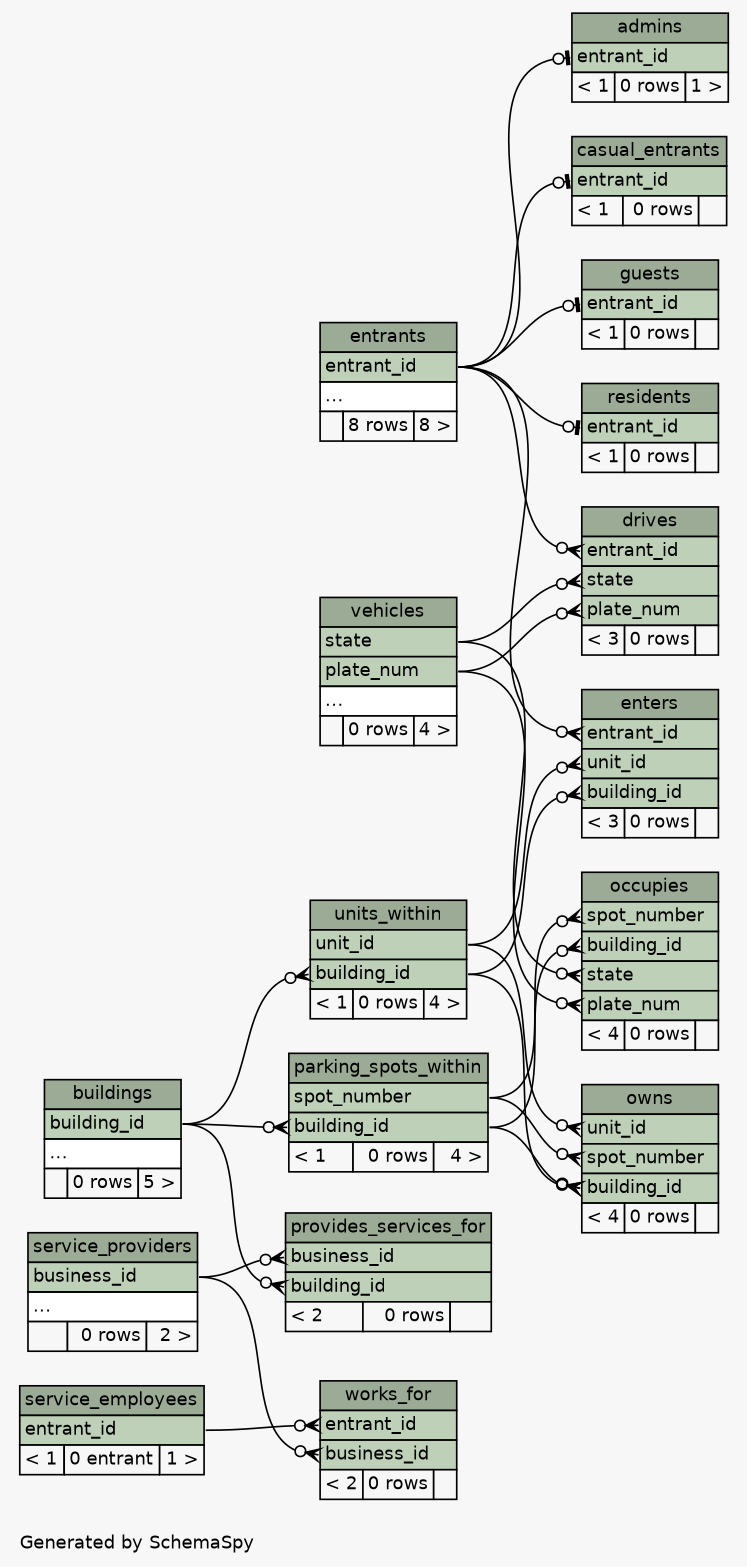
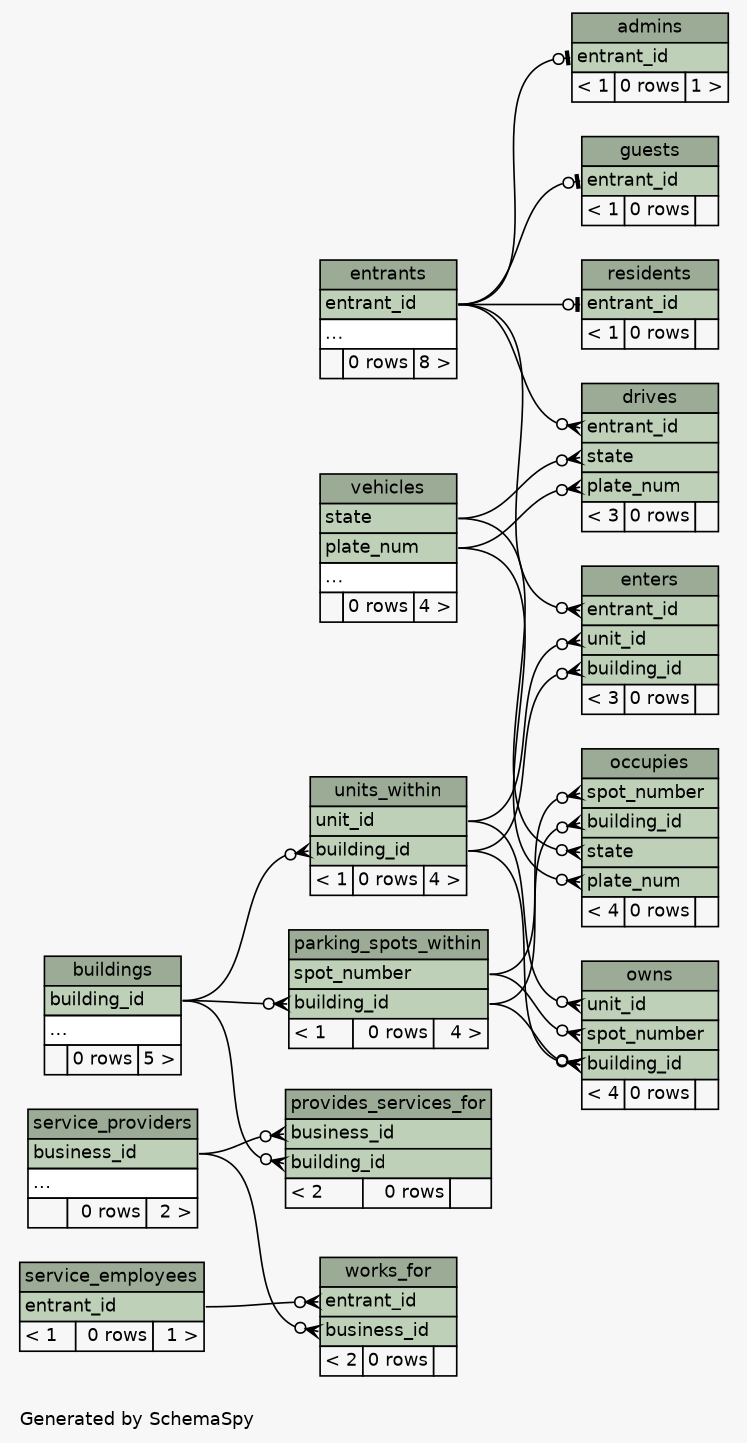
(649, 181) -> none
(379, 425) -> (379, 363)
(112, 1459) -> (118, 1336)
